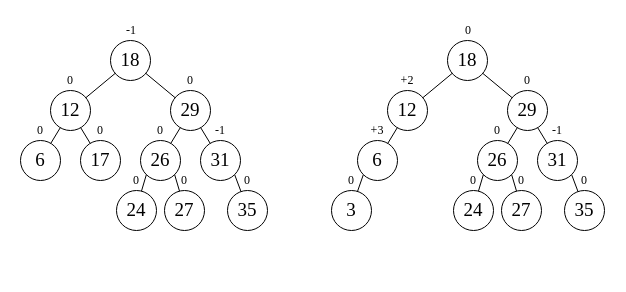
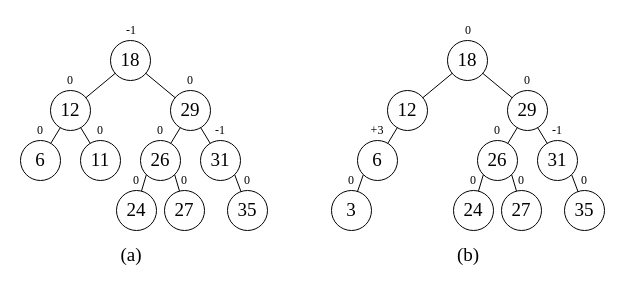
(408, 81) -> none
(101, 161) -> (101, 161)
none -> (132, 256)
none -> (469, 256)
